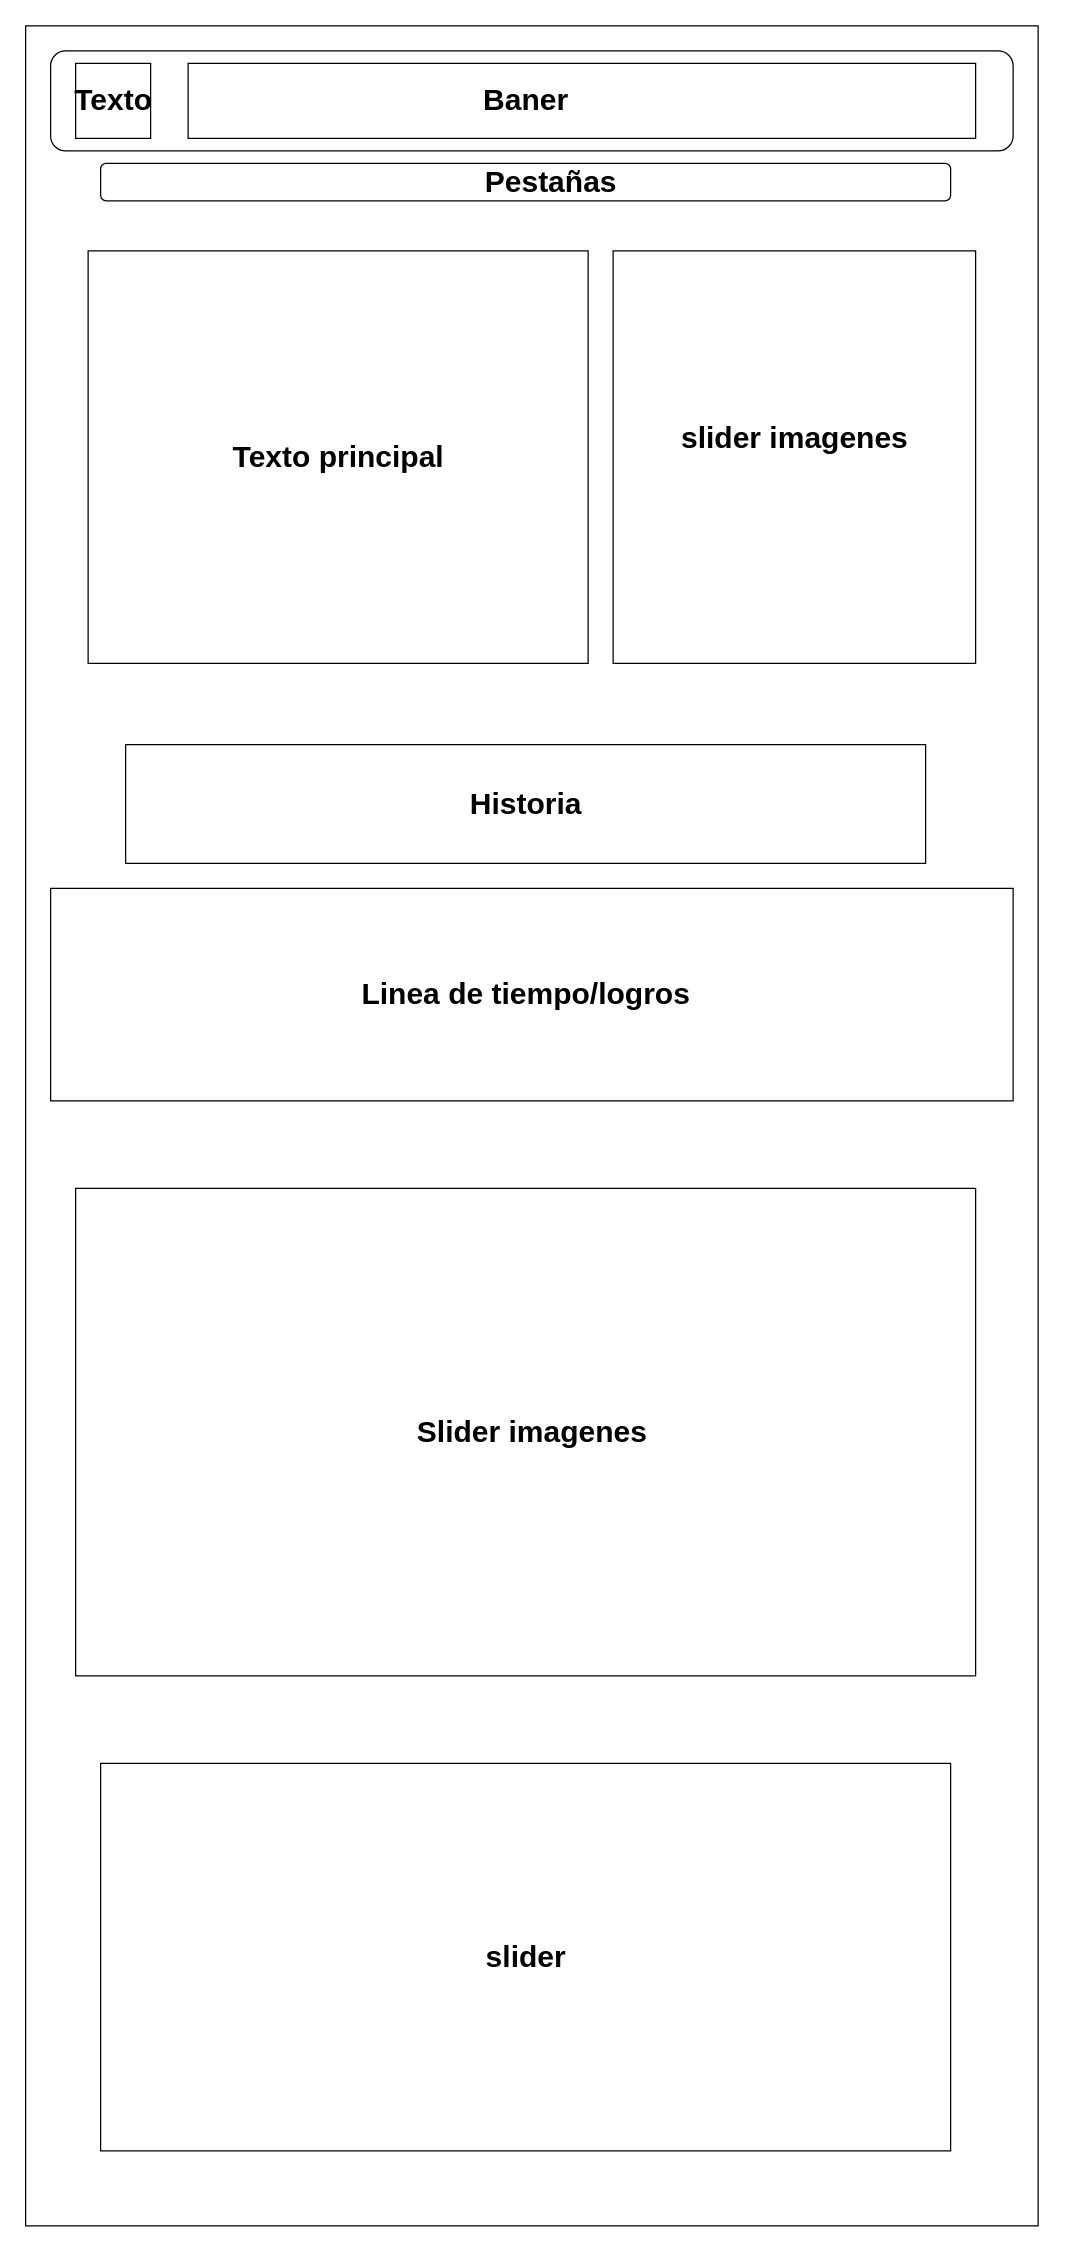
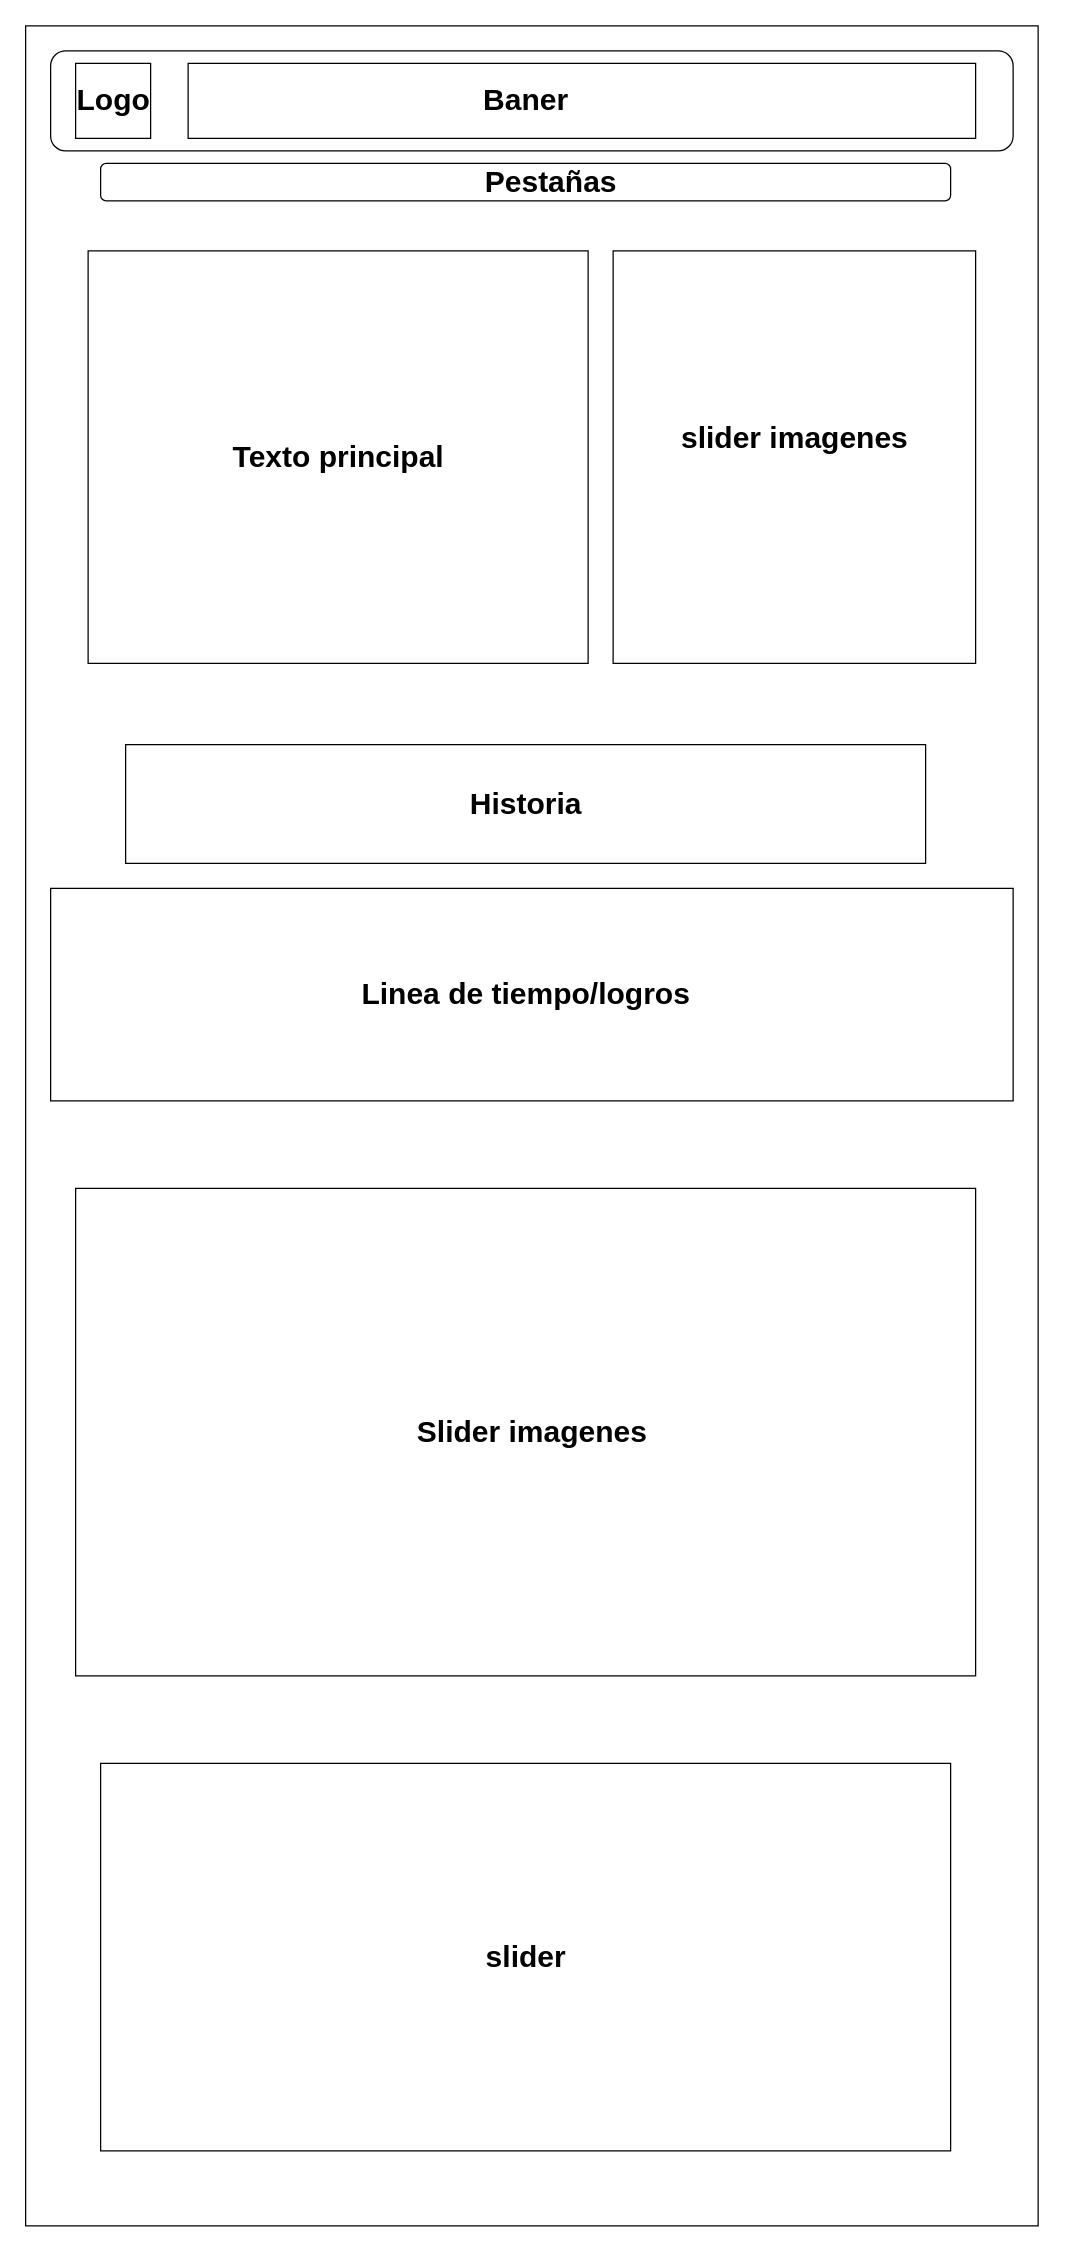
(114, 101) -> (114, 101)
